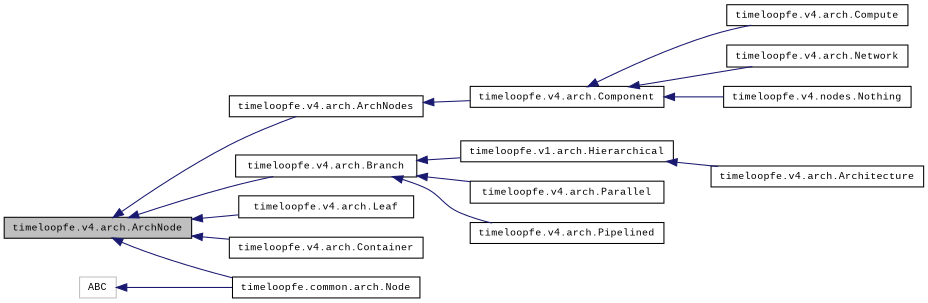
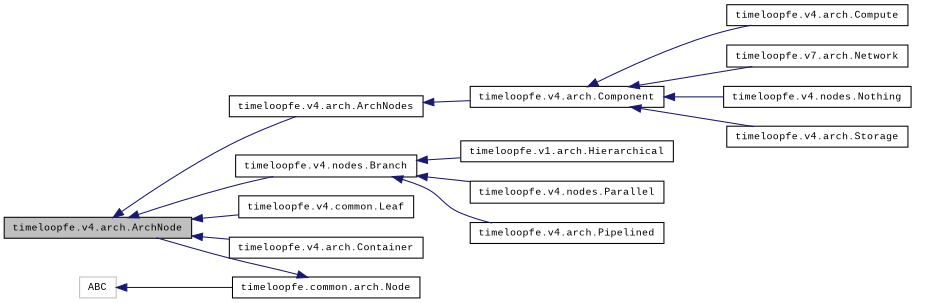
(817, 56) -> (817, 56)
none -> (817, 137)
(326, 166) -> (326, 166)
(817, 176) -> none
(567, 192) -> (567, 192)
(326, 207) -> (326, 207)
(176, 262) -> (227, 257)
